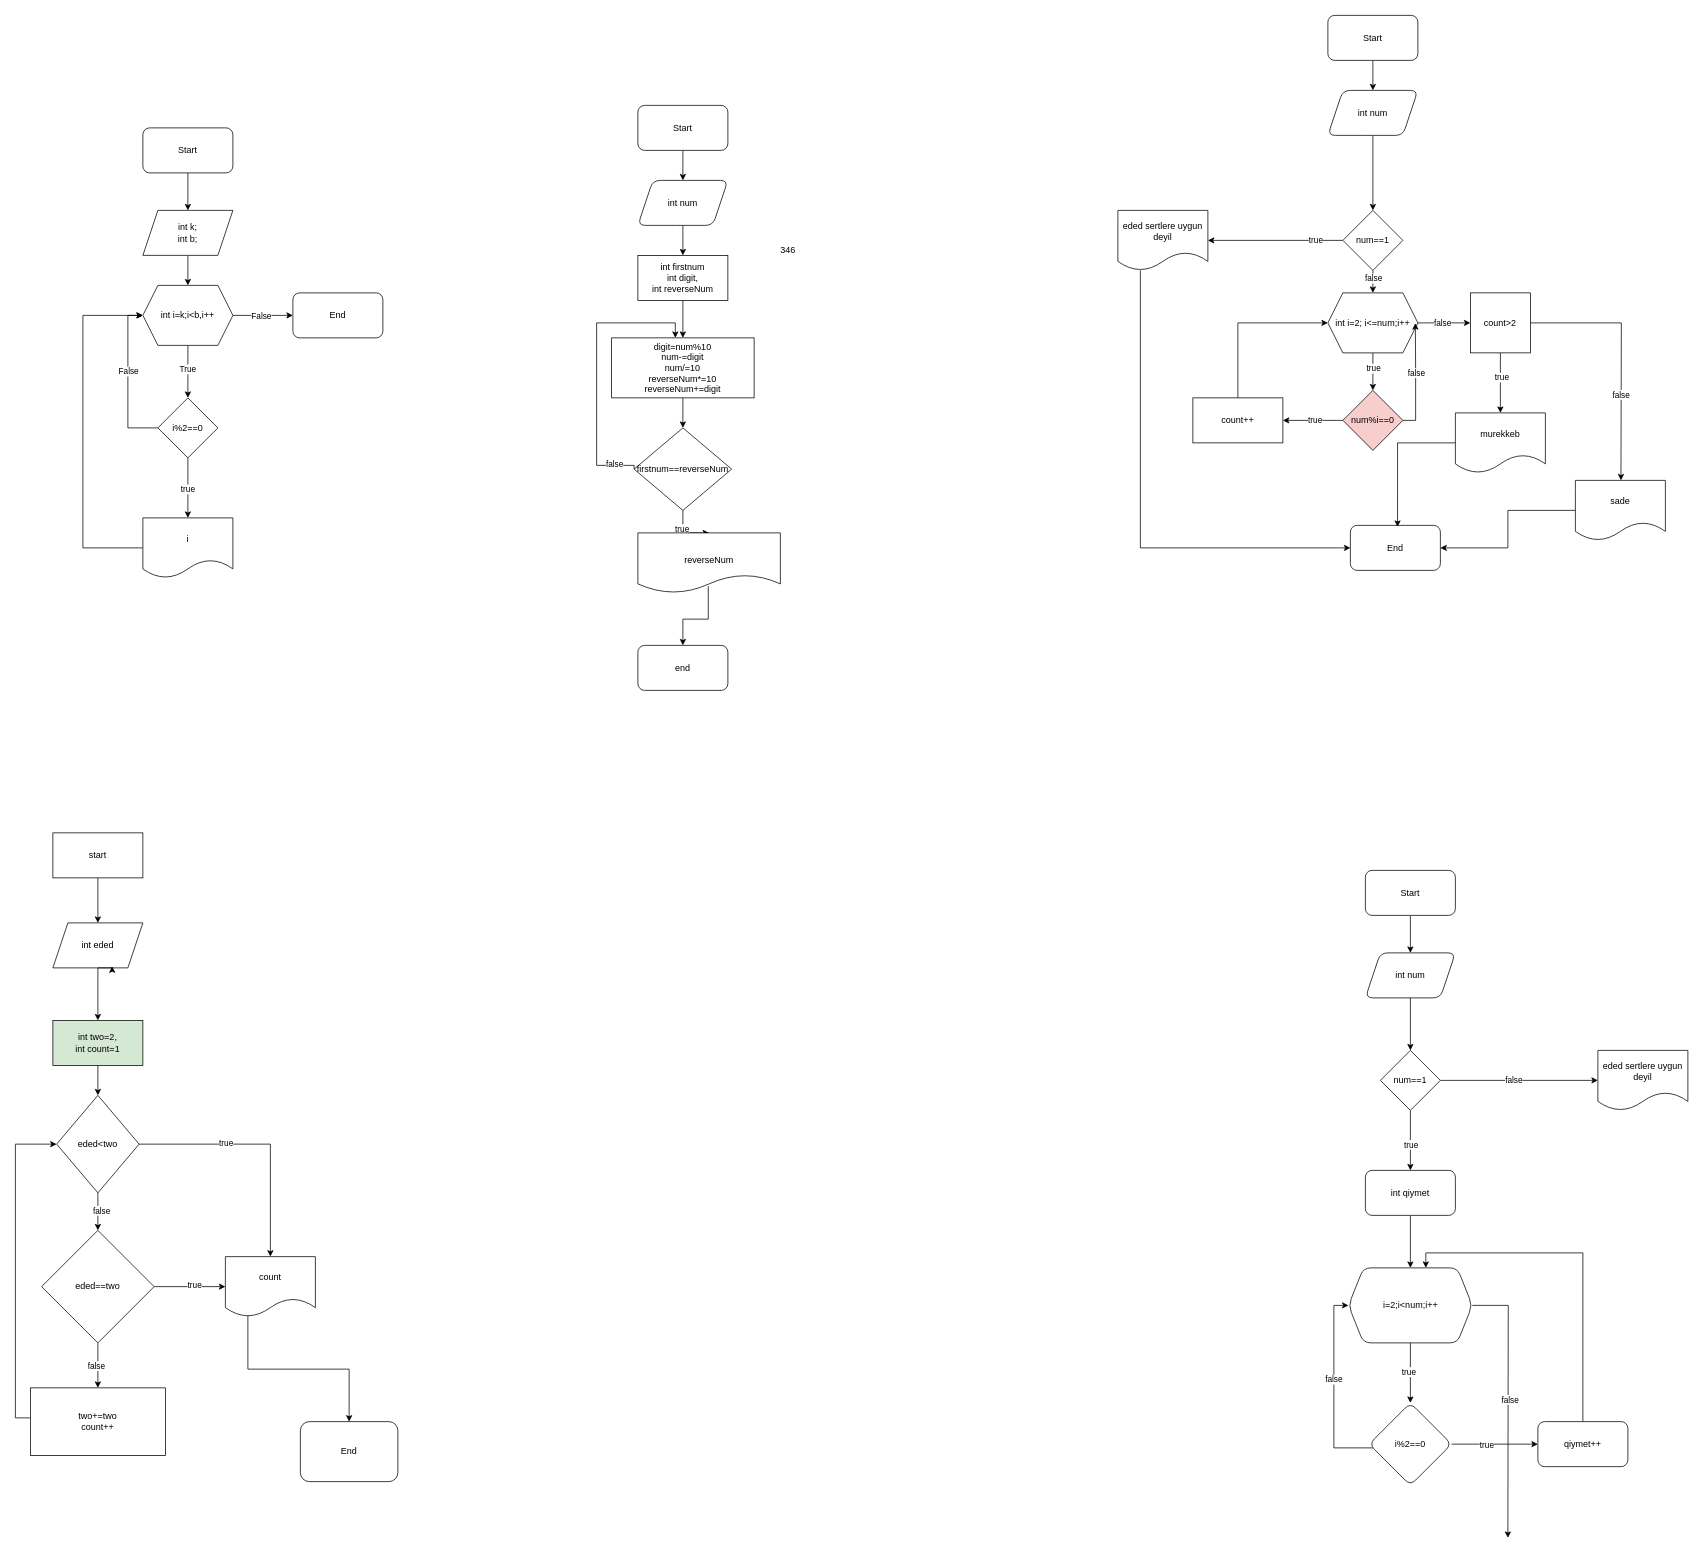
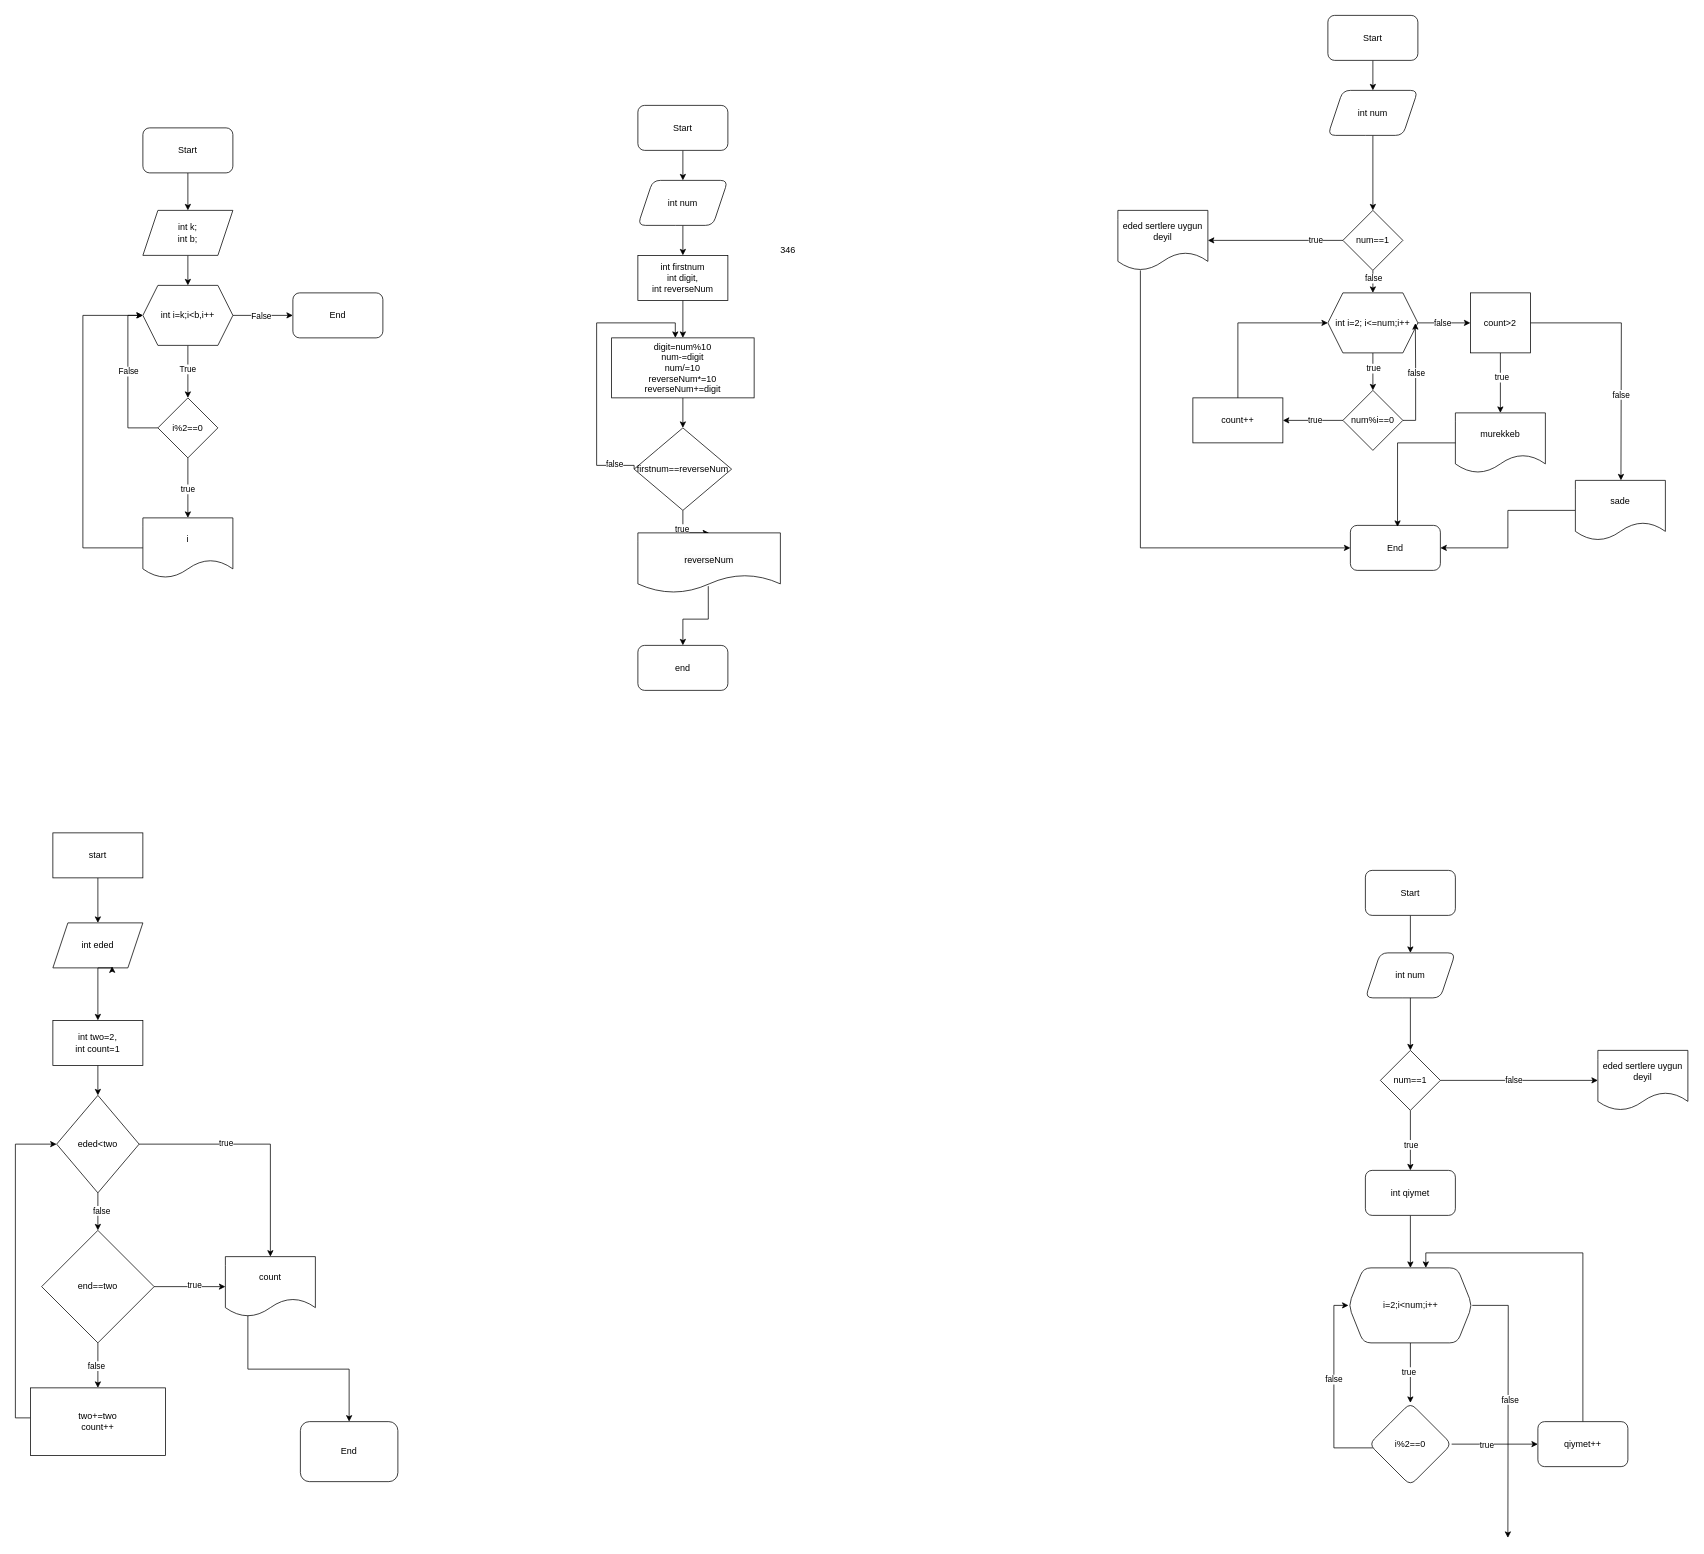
(1373, 420) -> (1373, 420)
(98, 1043) -> (98, 1043)
(98, 1287) -> (98, 1287)
